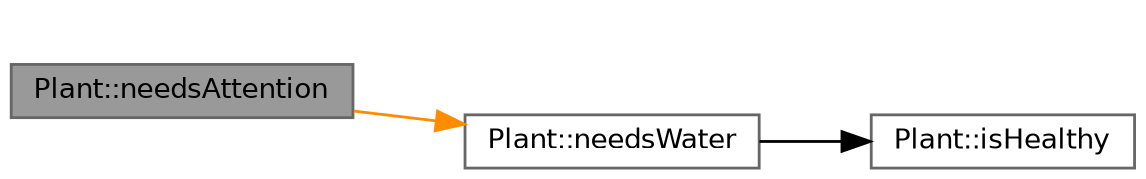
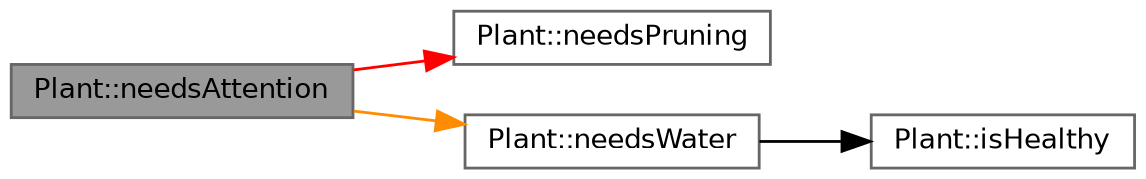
none -> (612, 38)
